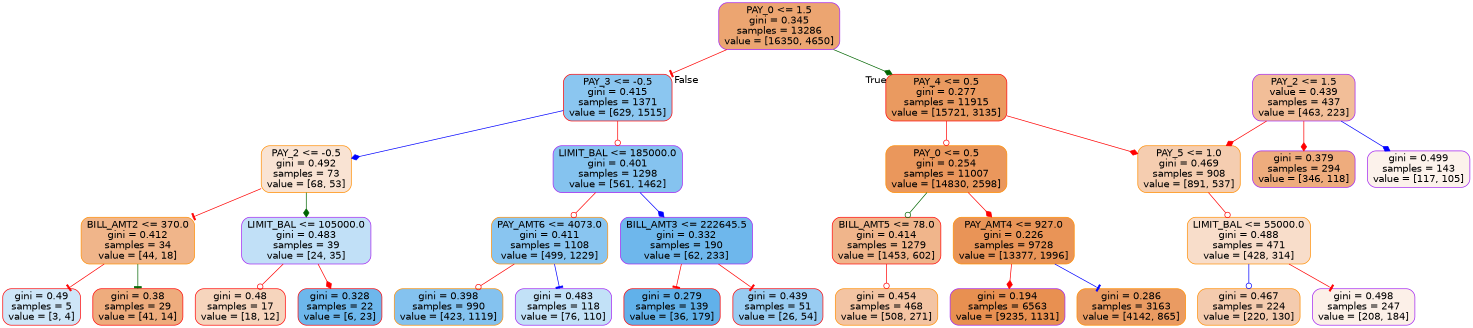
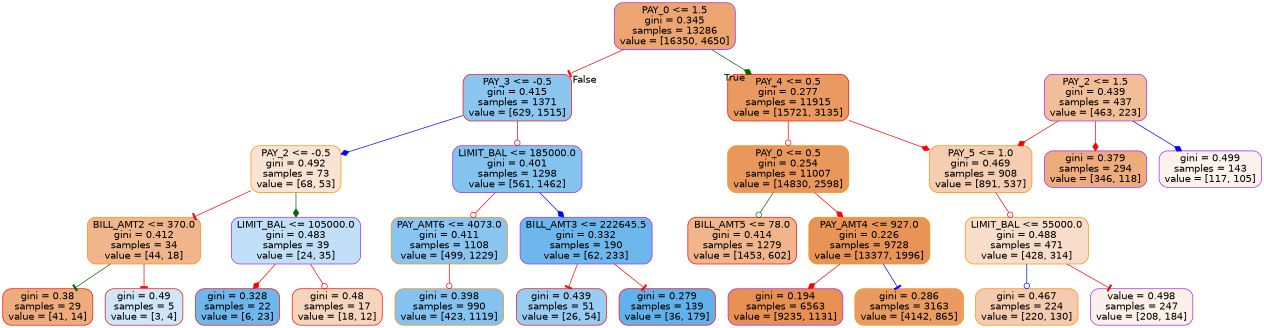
(1304, 98) -> (1096, 98)
(563, 307) -> none
(887, 307) -> none
(1364, 307) -> (1142, 307)
